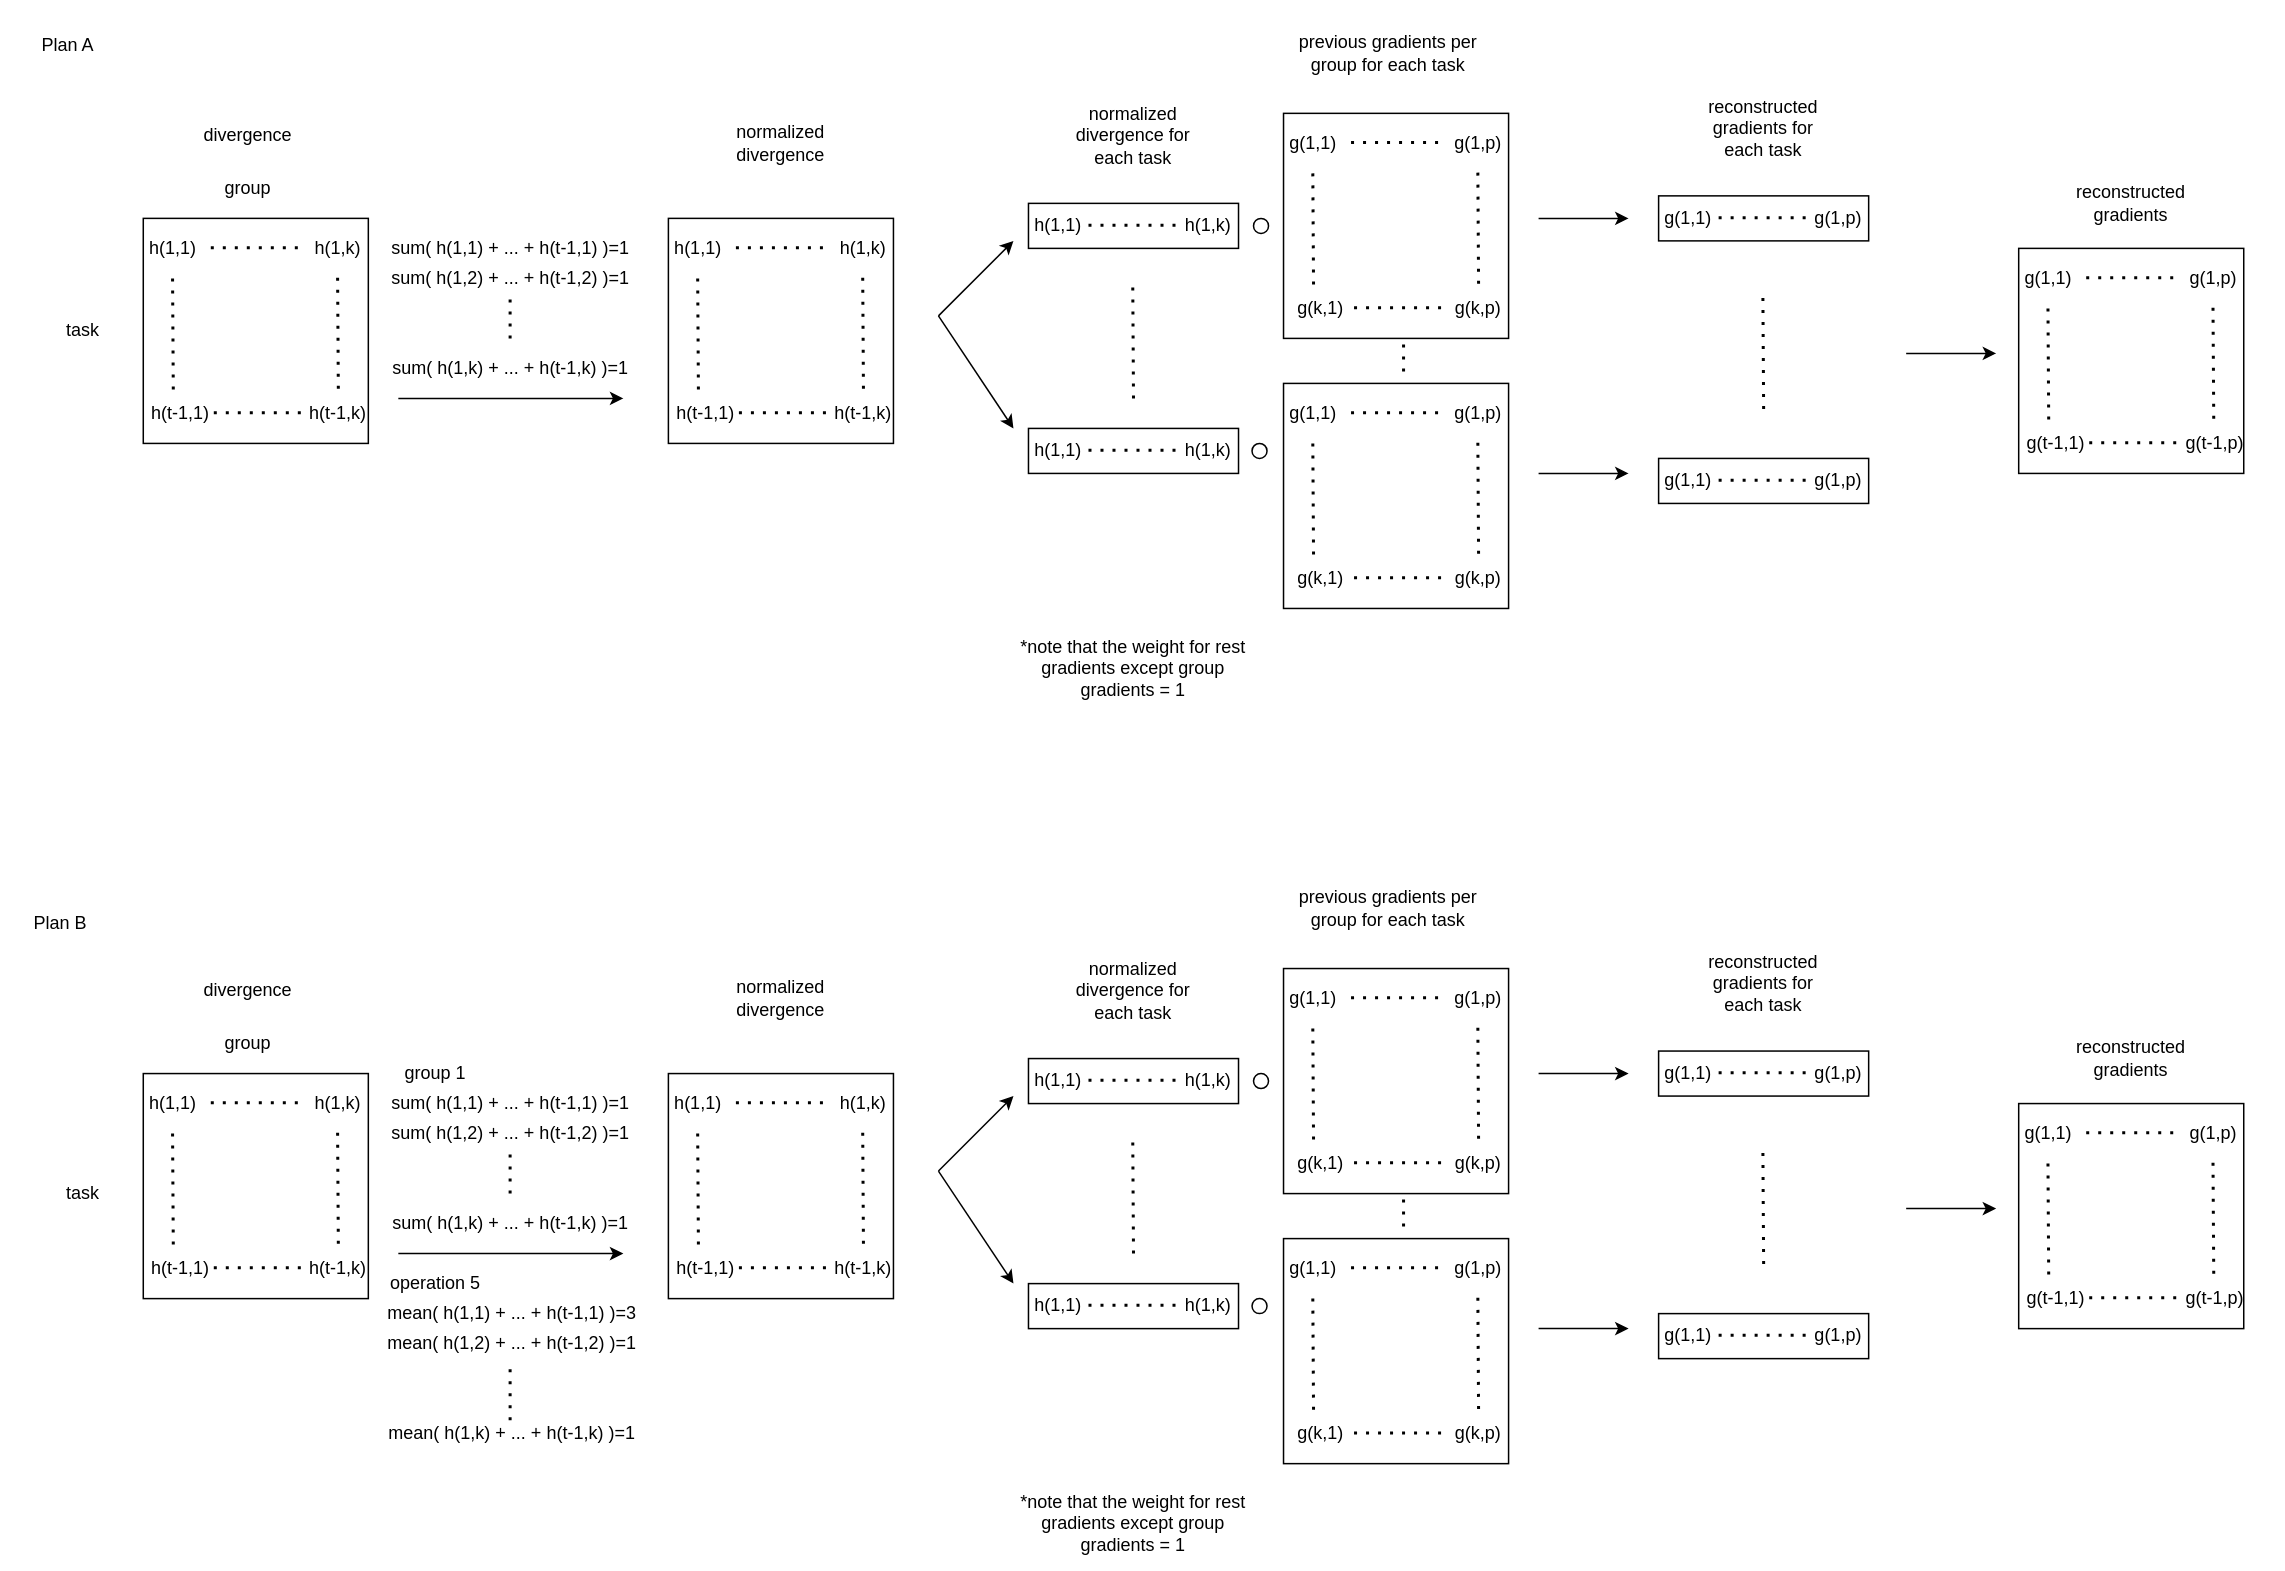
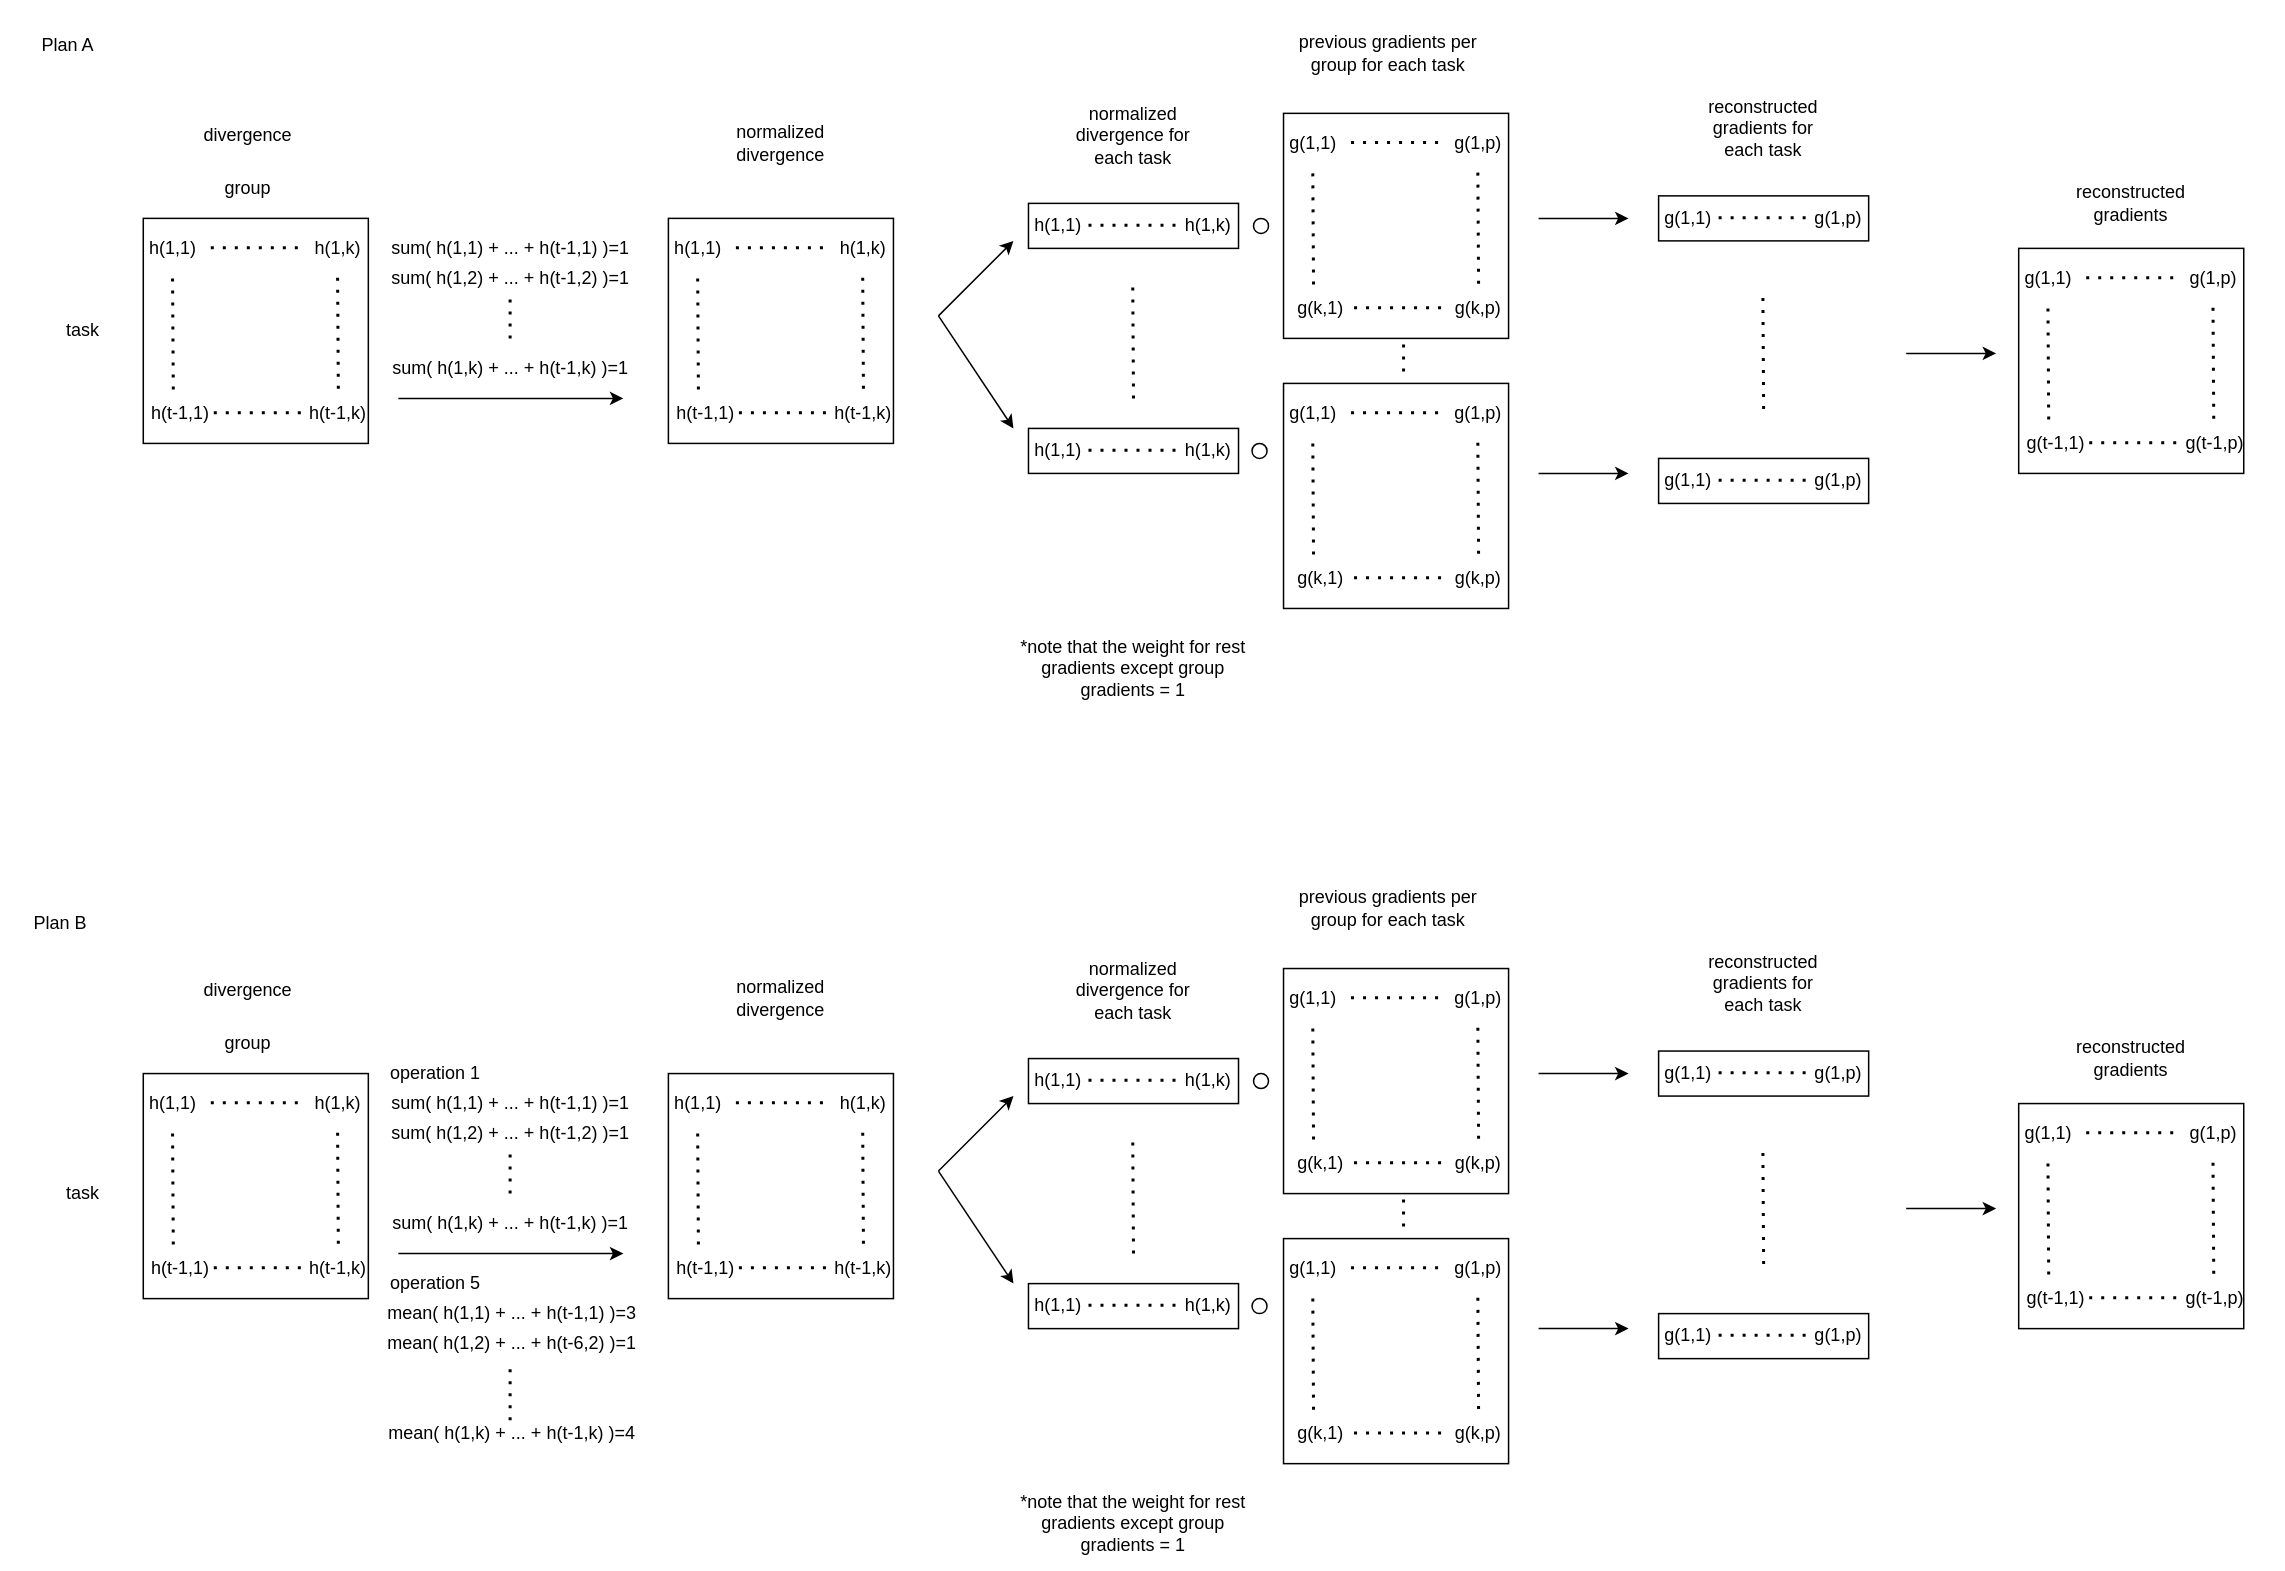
(436, 1073) -> (436, 1073)
(512, 1343) -> (512, 1343)
(512, 1433) -> (512, 1433)
